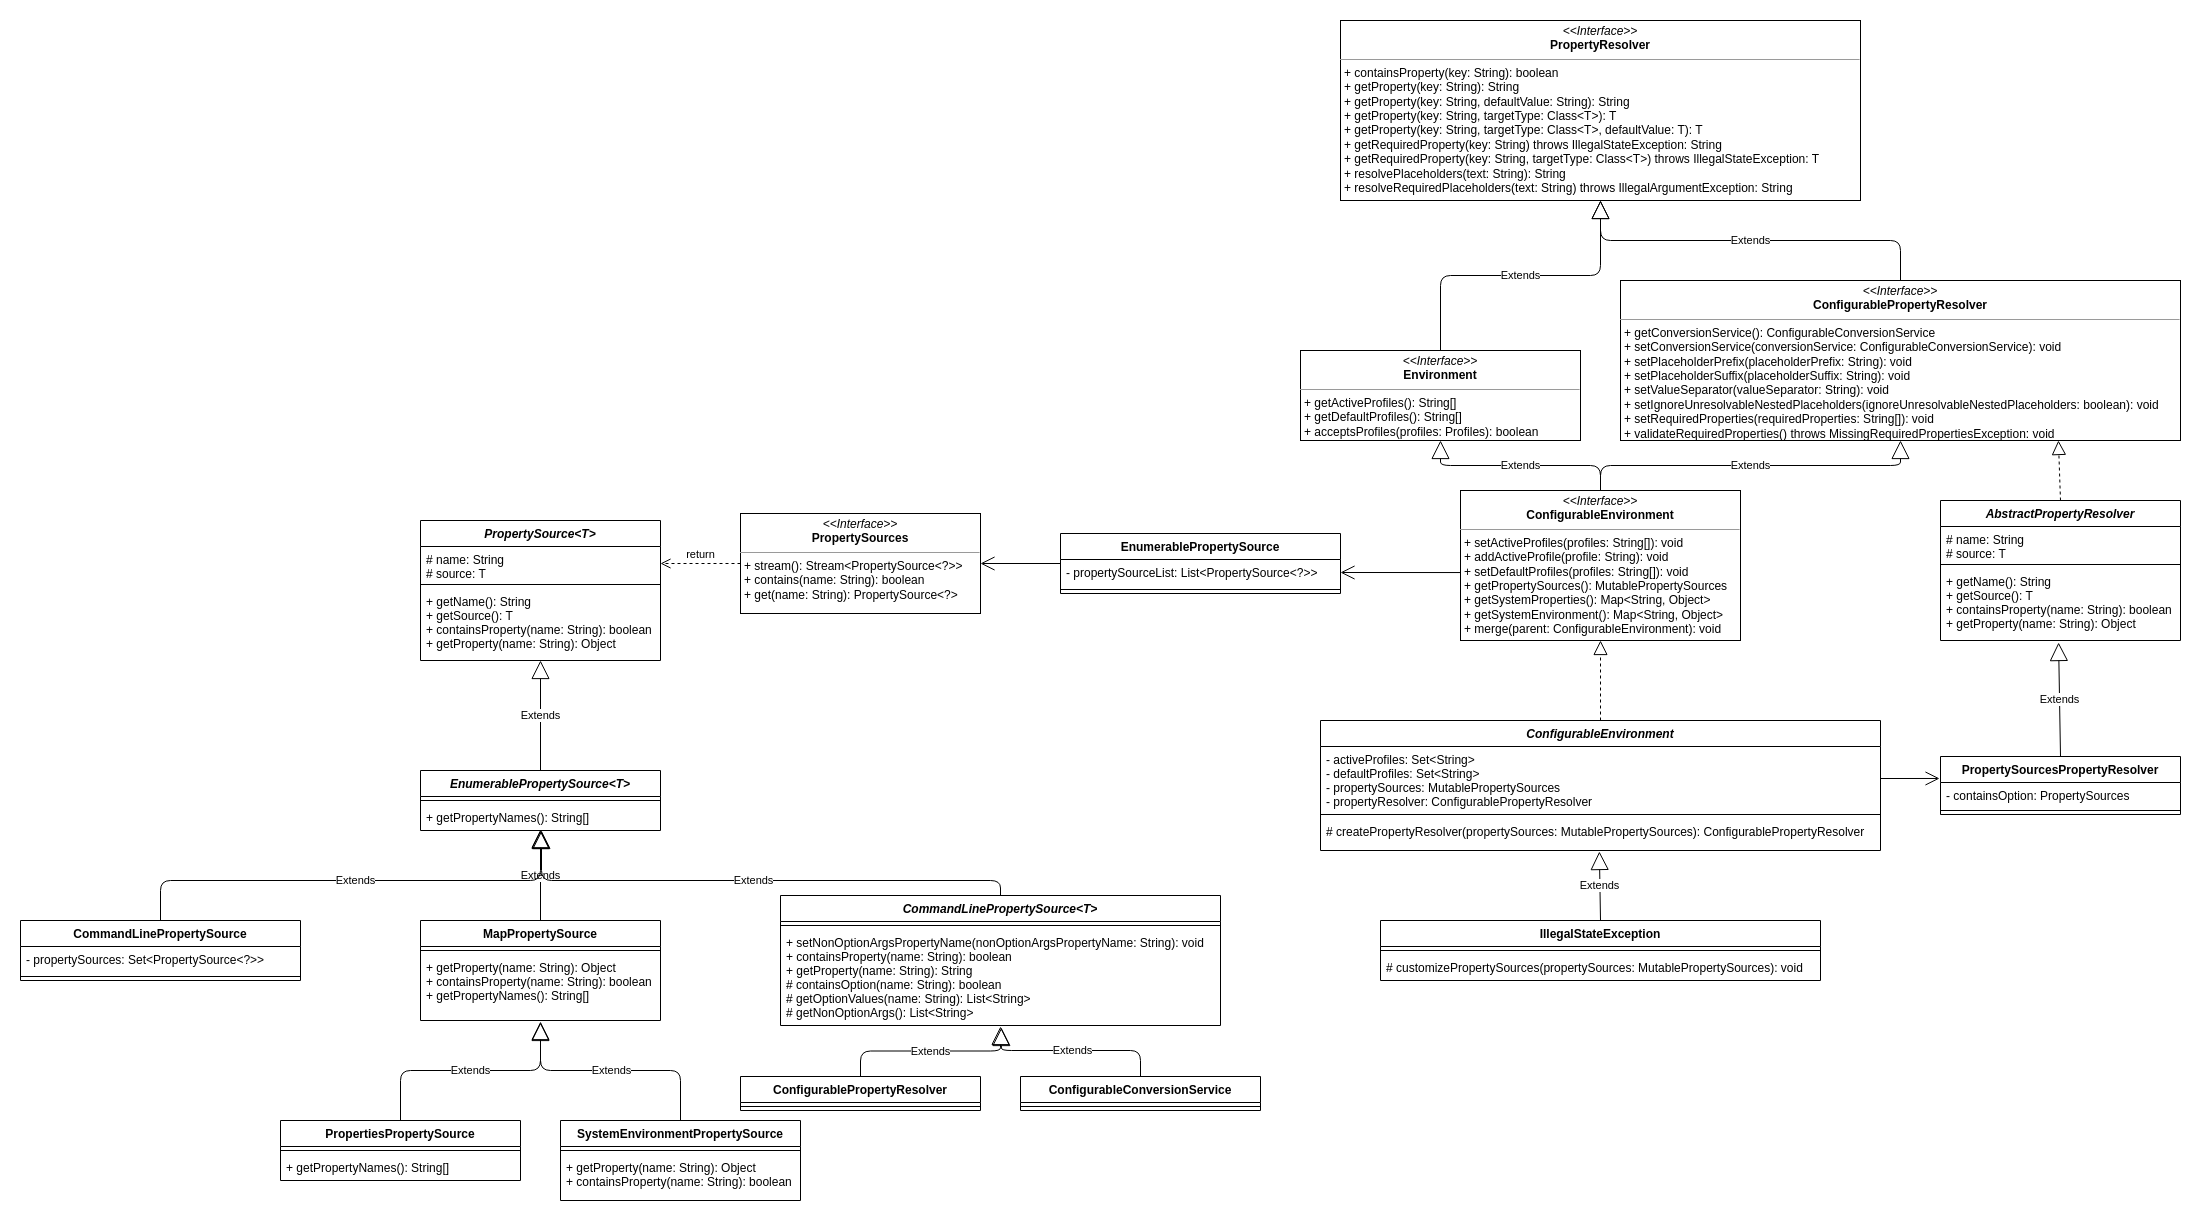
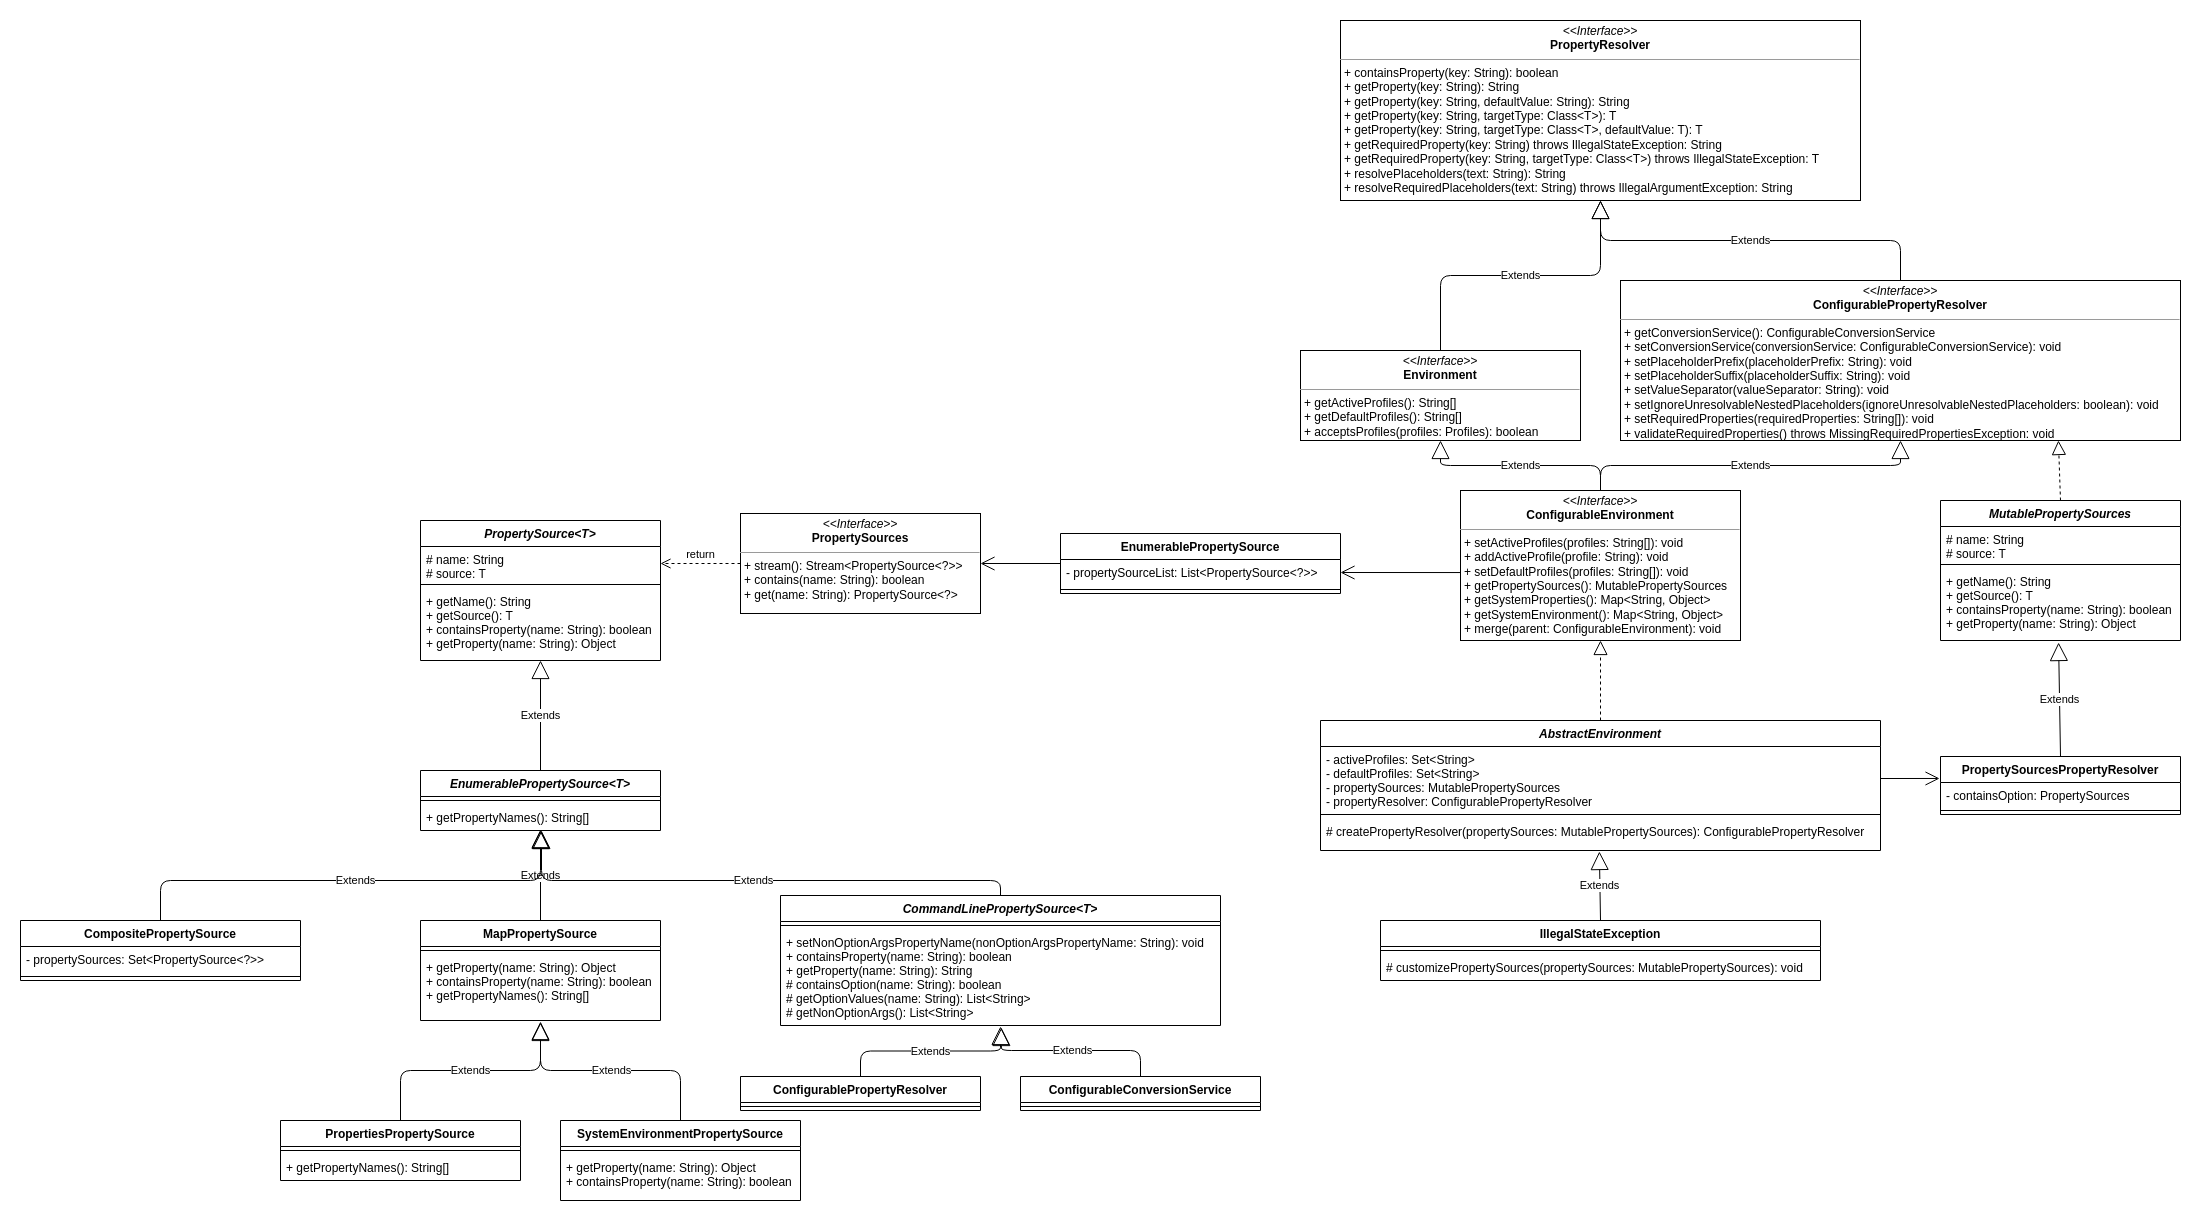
(2060, 514) -> (2060, 514)
(1600, 734) -> (1600, 734)
(160, 934) -> (160, 934)
